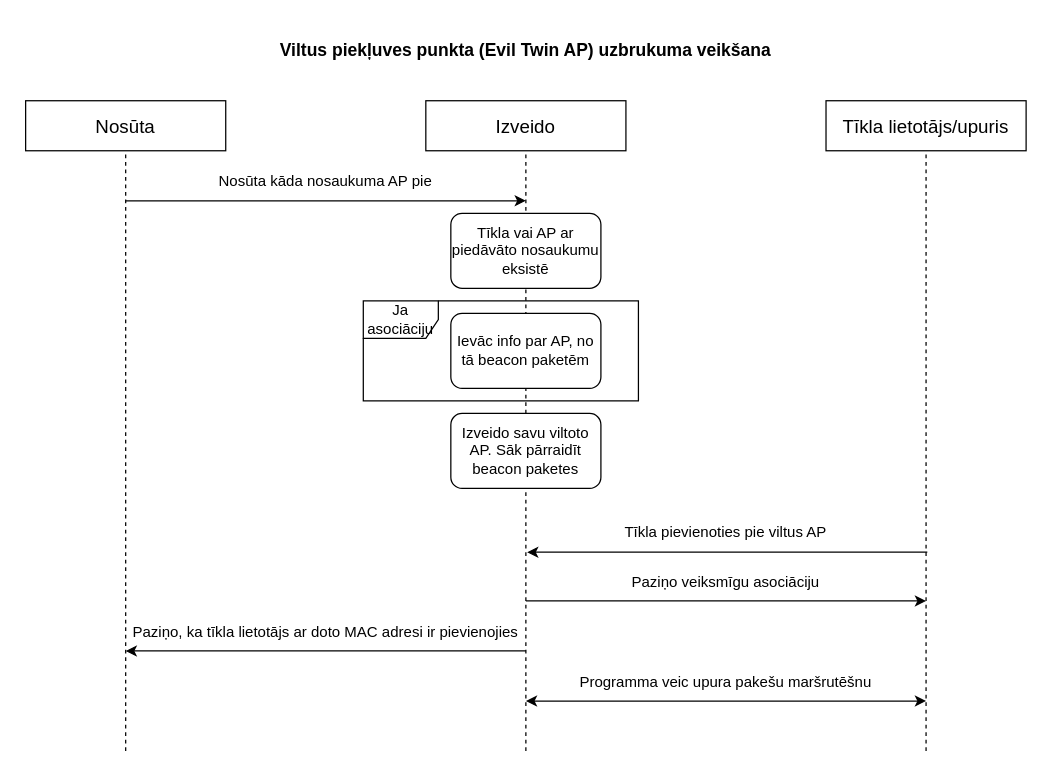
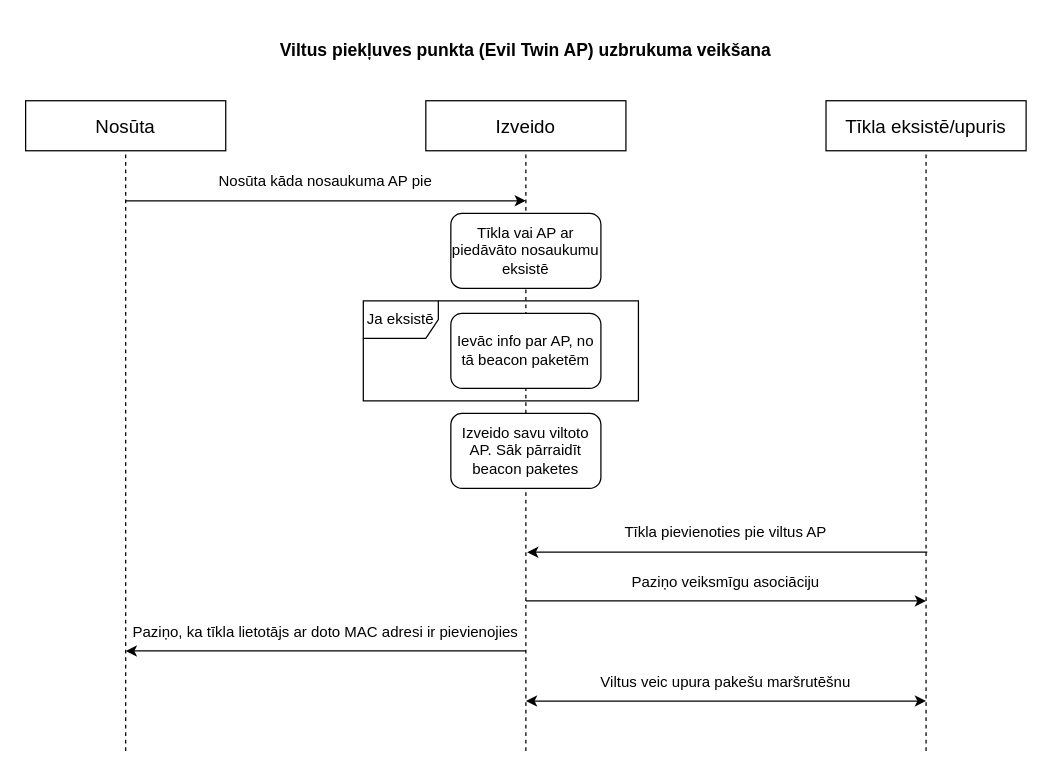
(926, 126) -> (926, 126)
(401, 319) -> (401, 319)
(726, 682) -> (726, 682)
